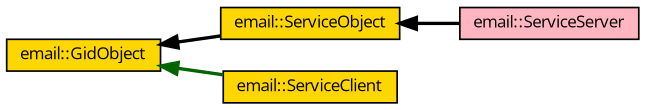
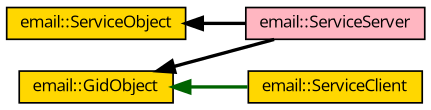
(199, 39) -> (224, 53)
